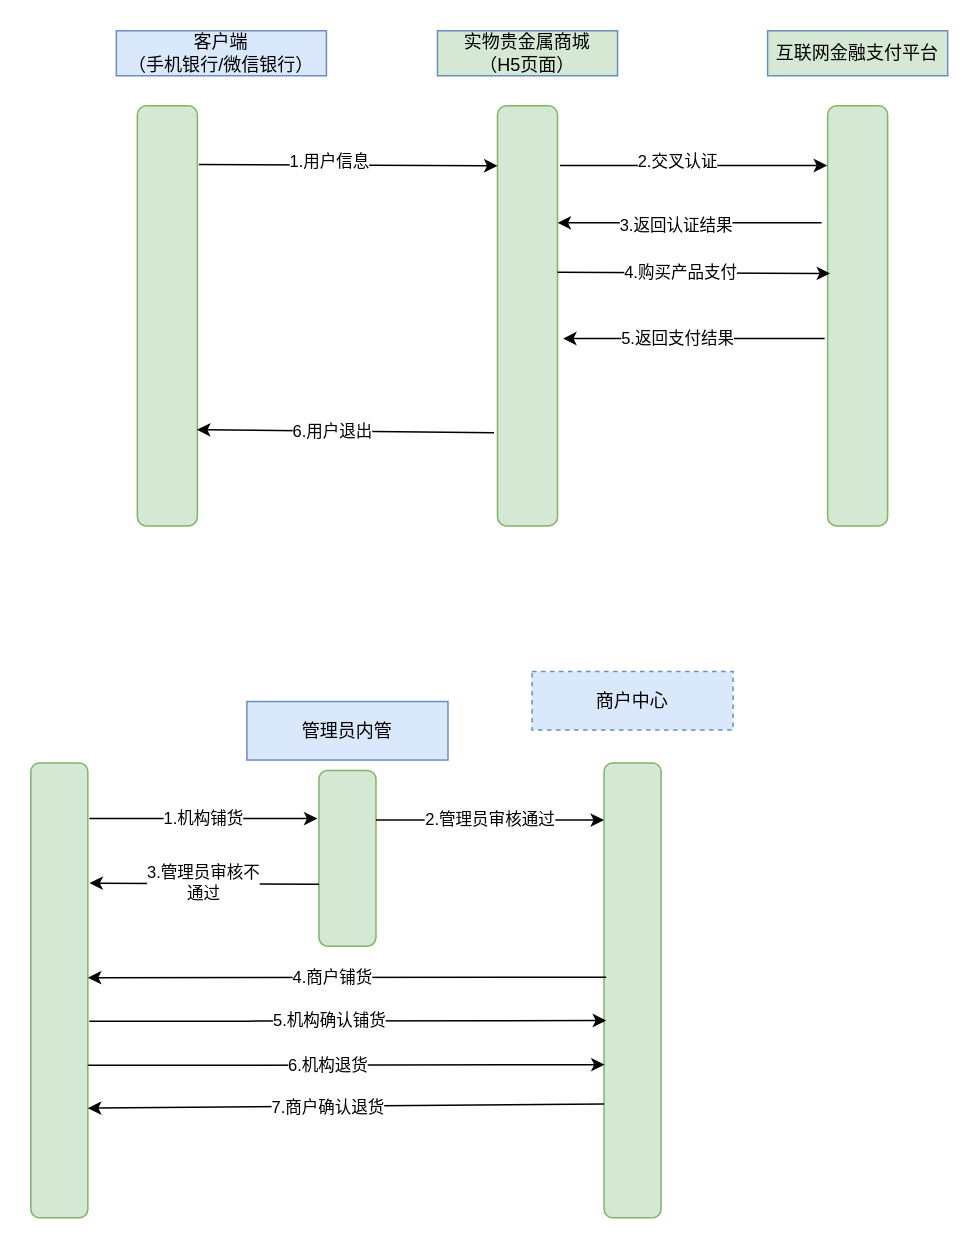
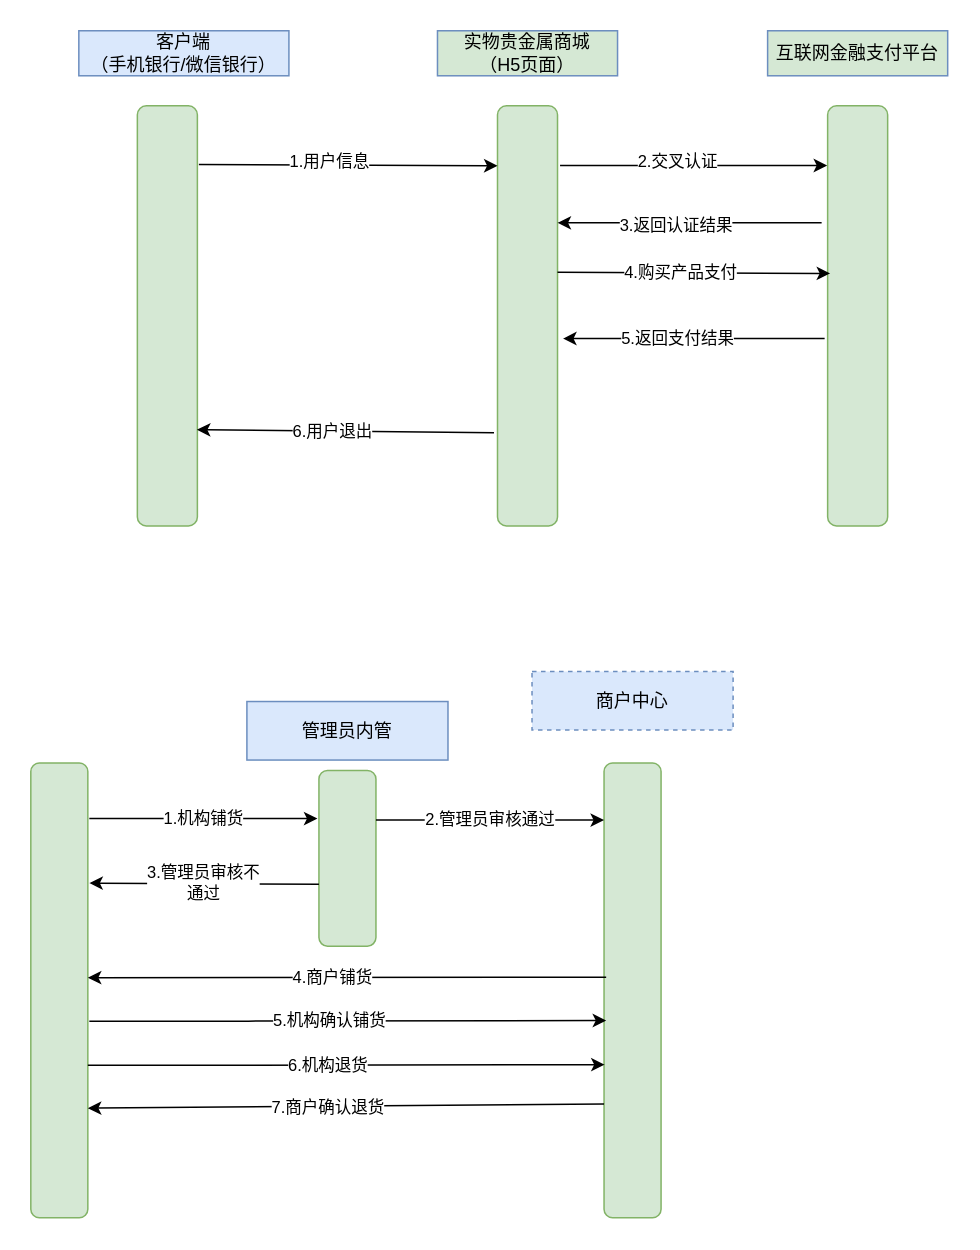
(221, 53) -> (184, 53)
